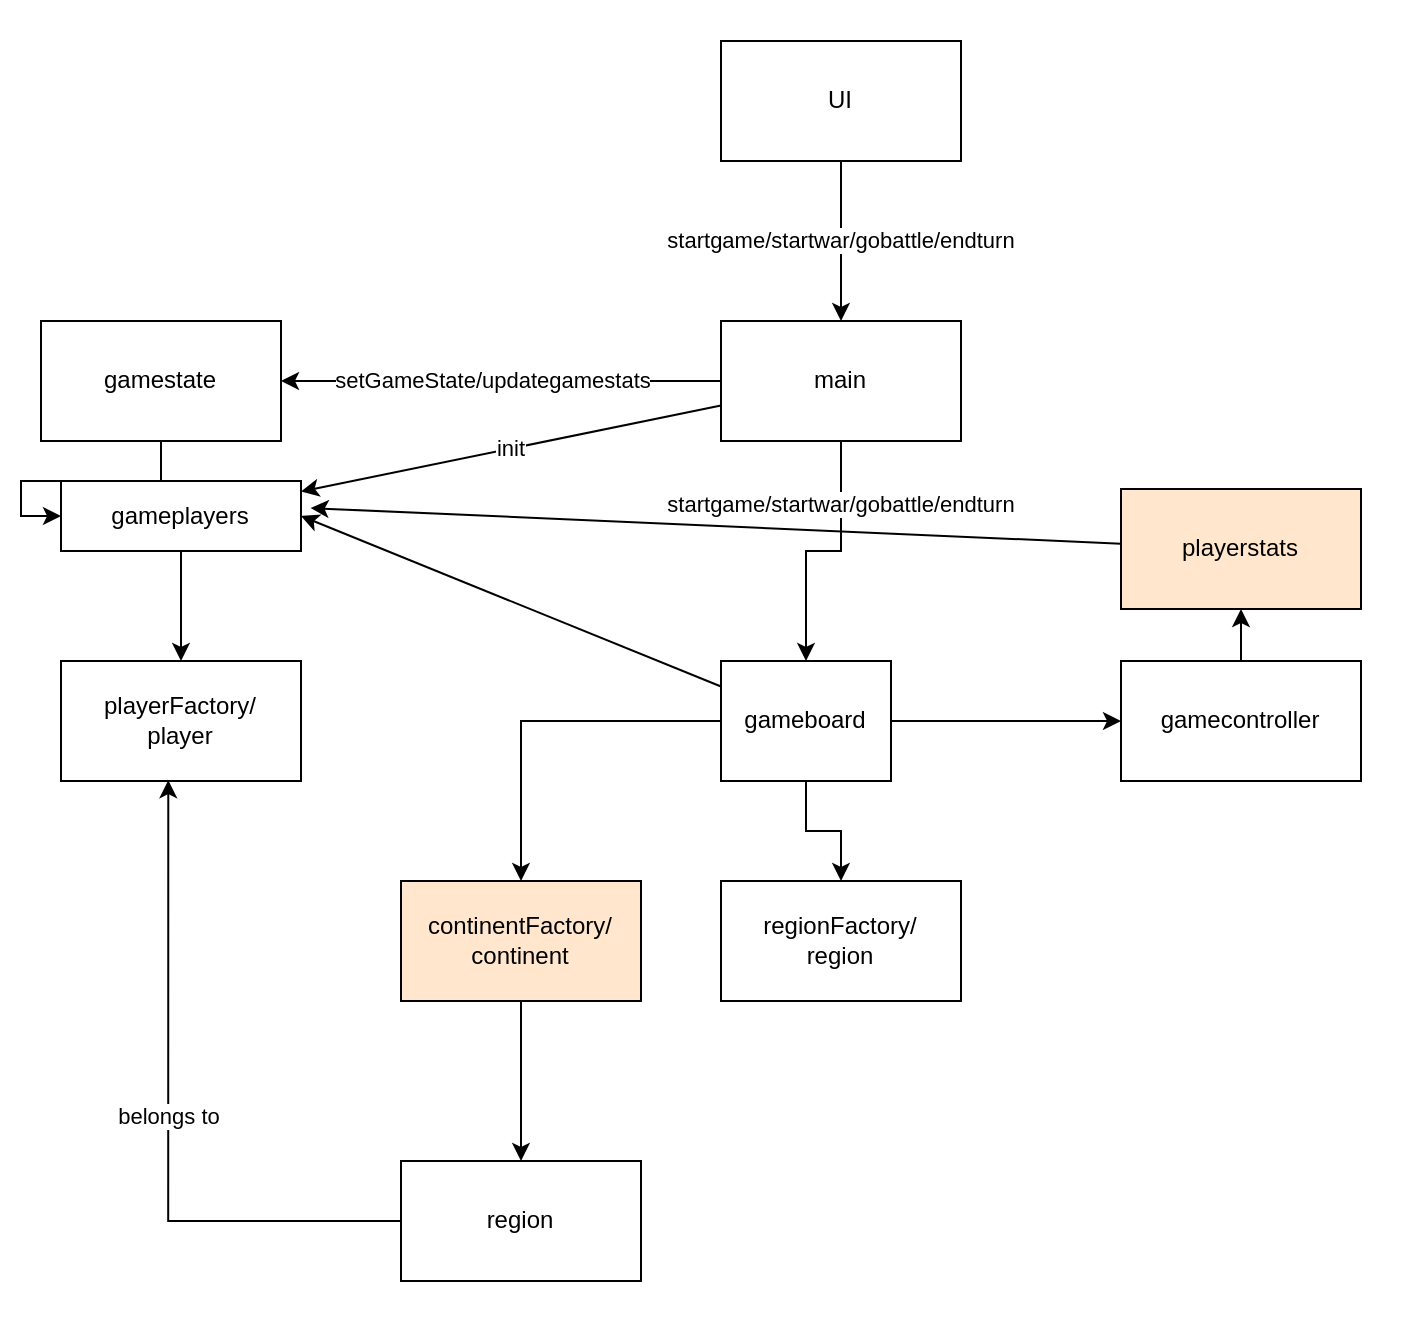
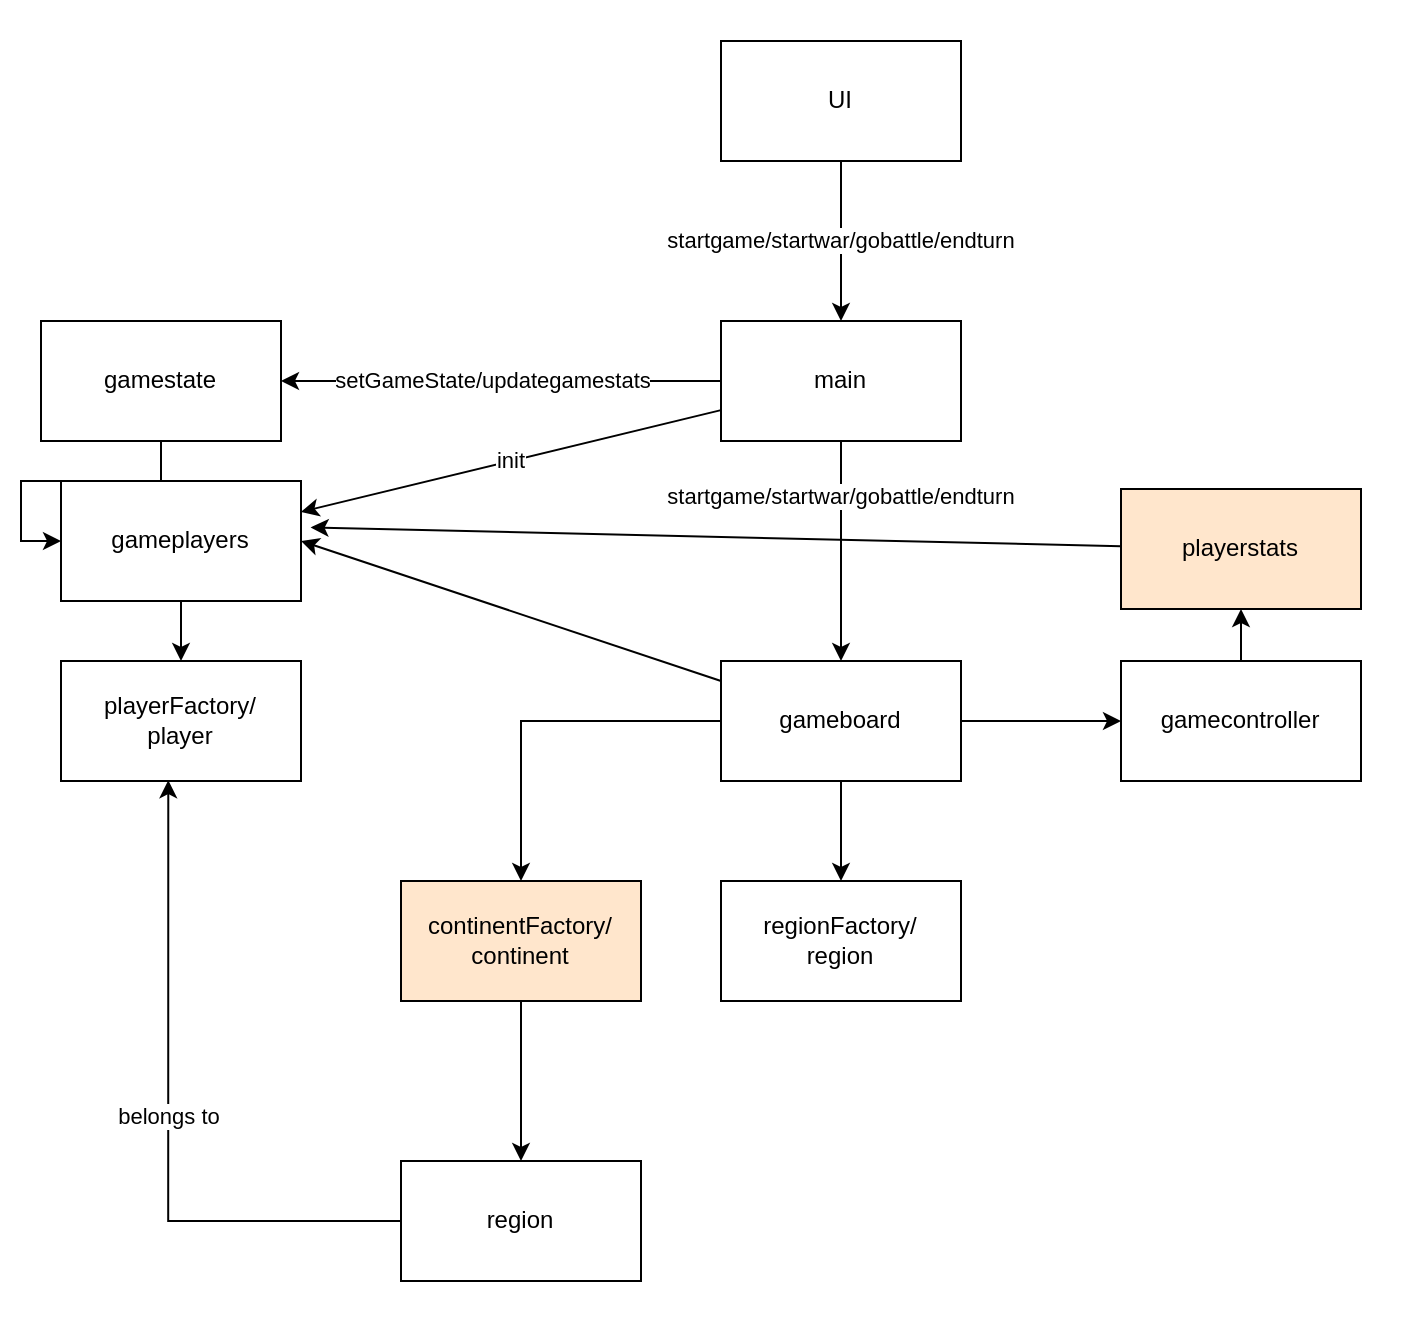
(181, 516) -> (181, 541)
(806, 721) -> (841, 721)
